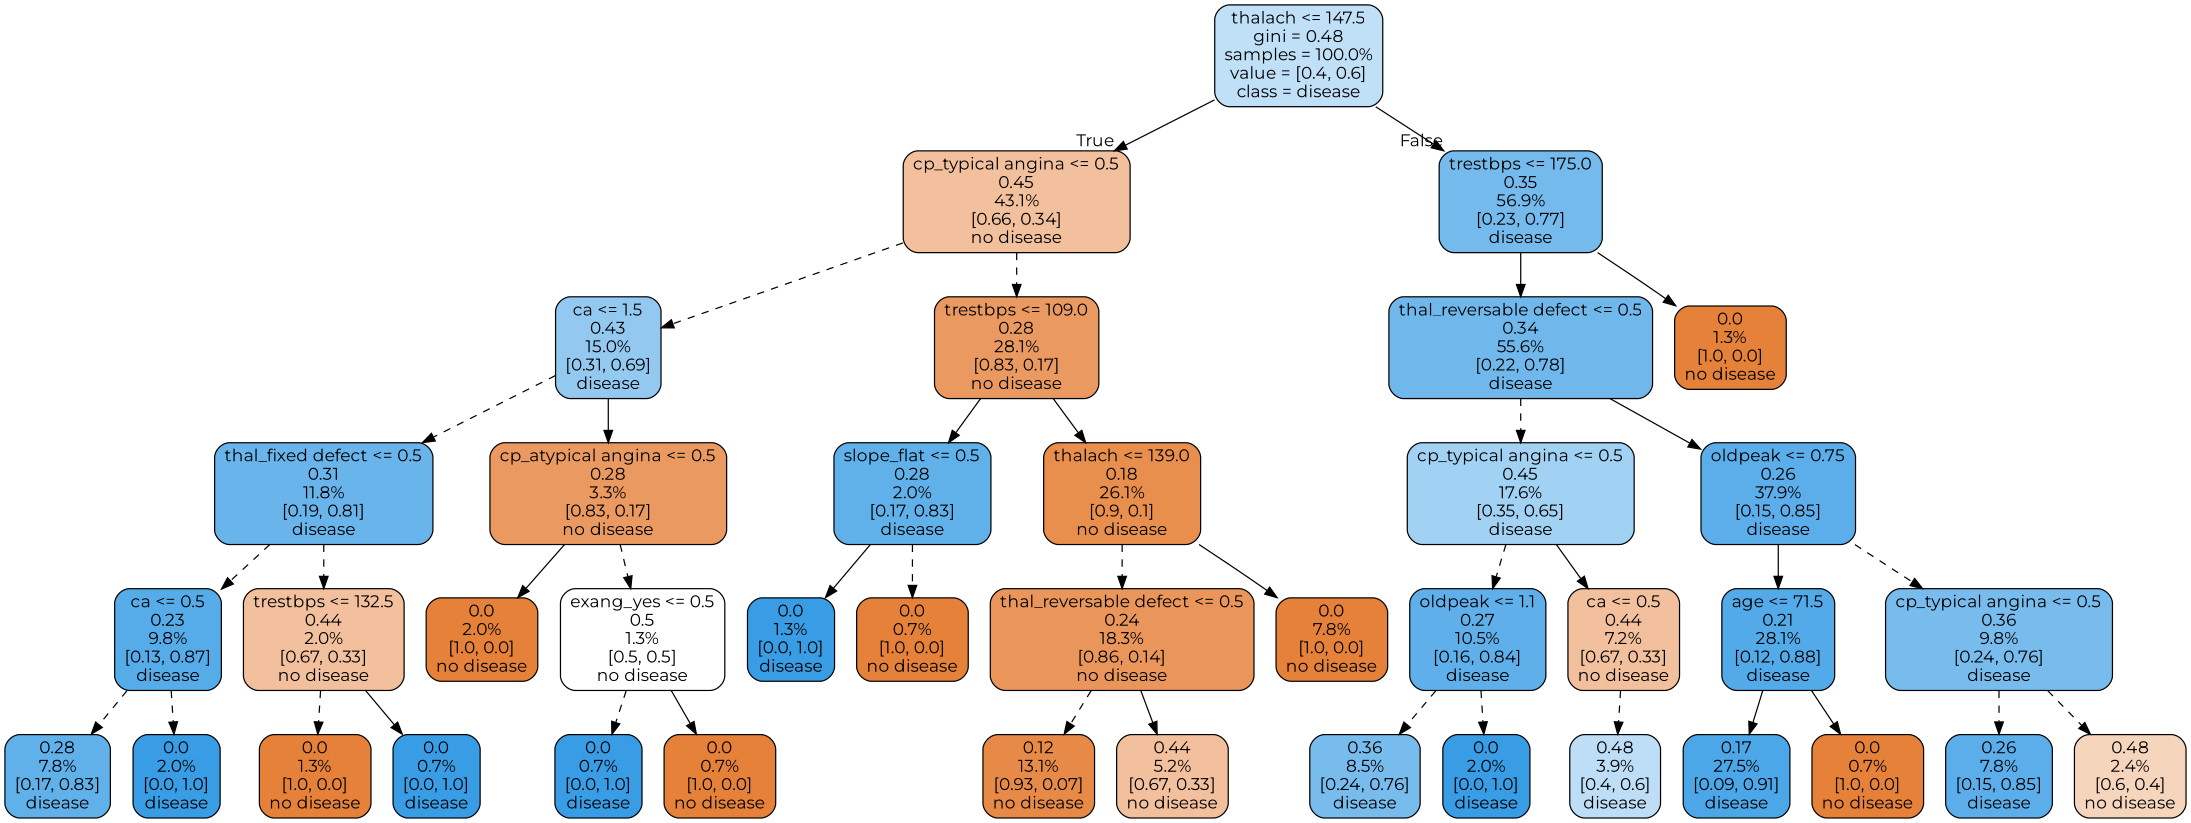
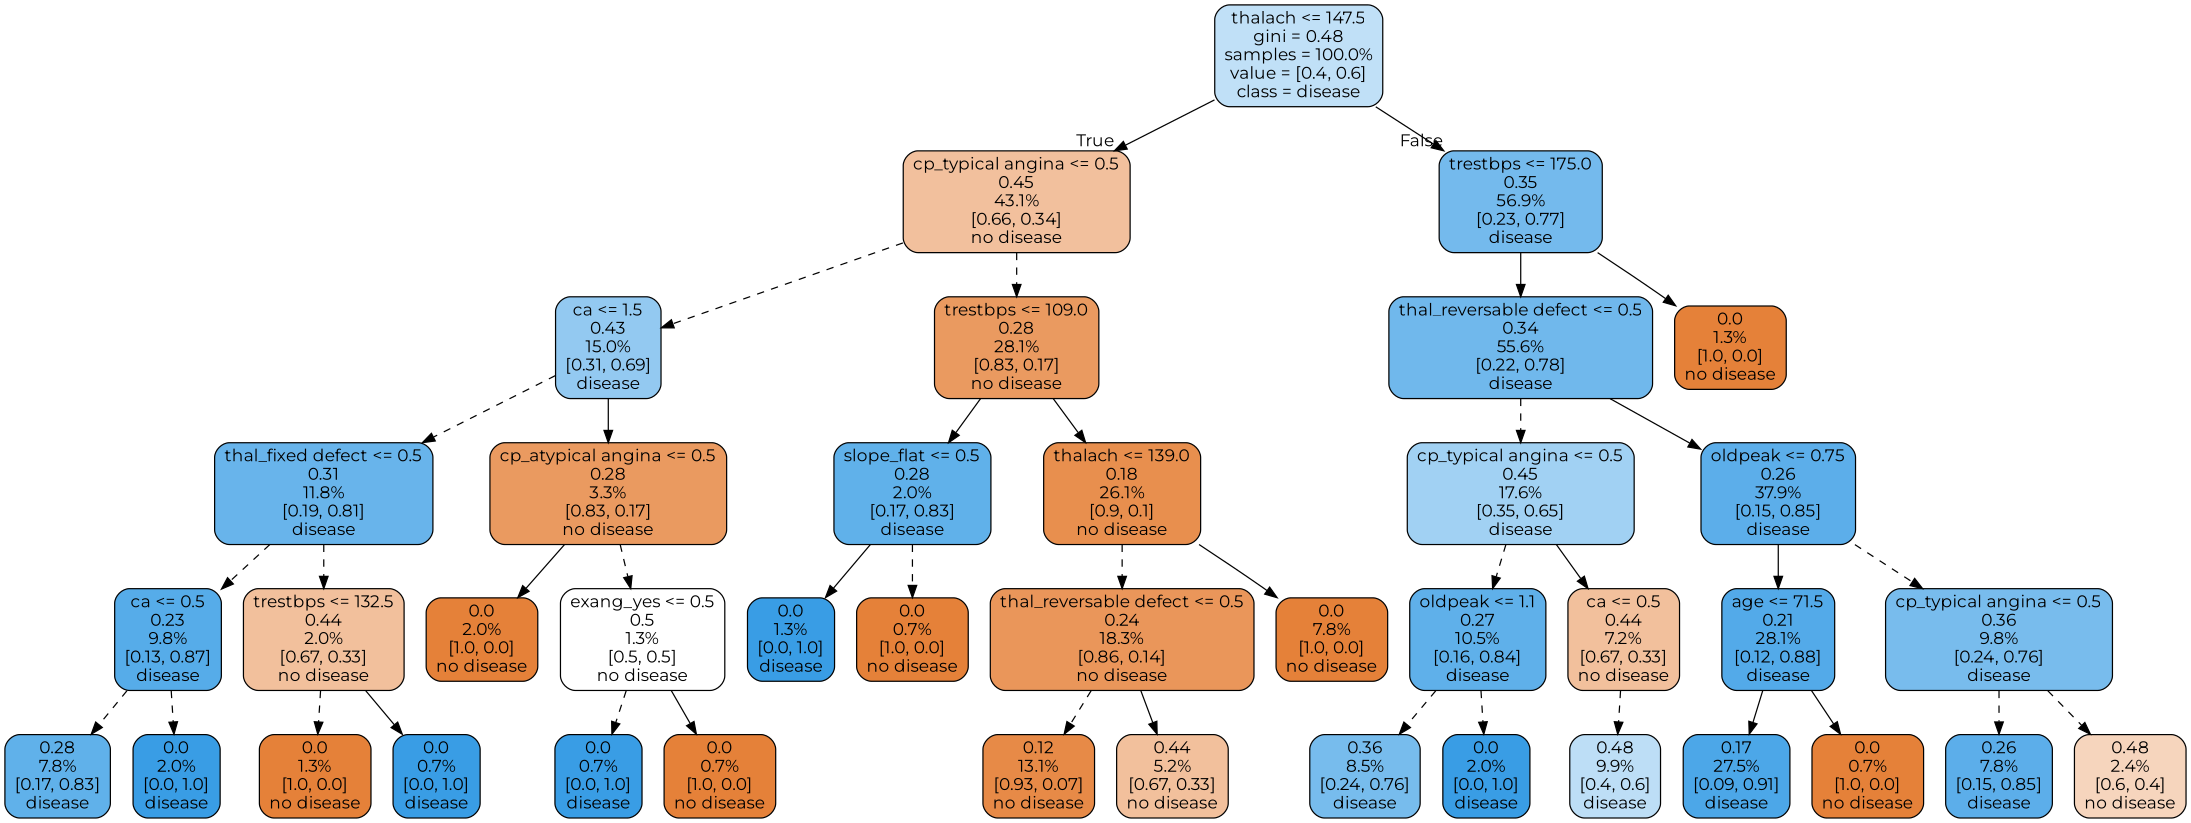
(1615, 776) -> (1615, 776)
